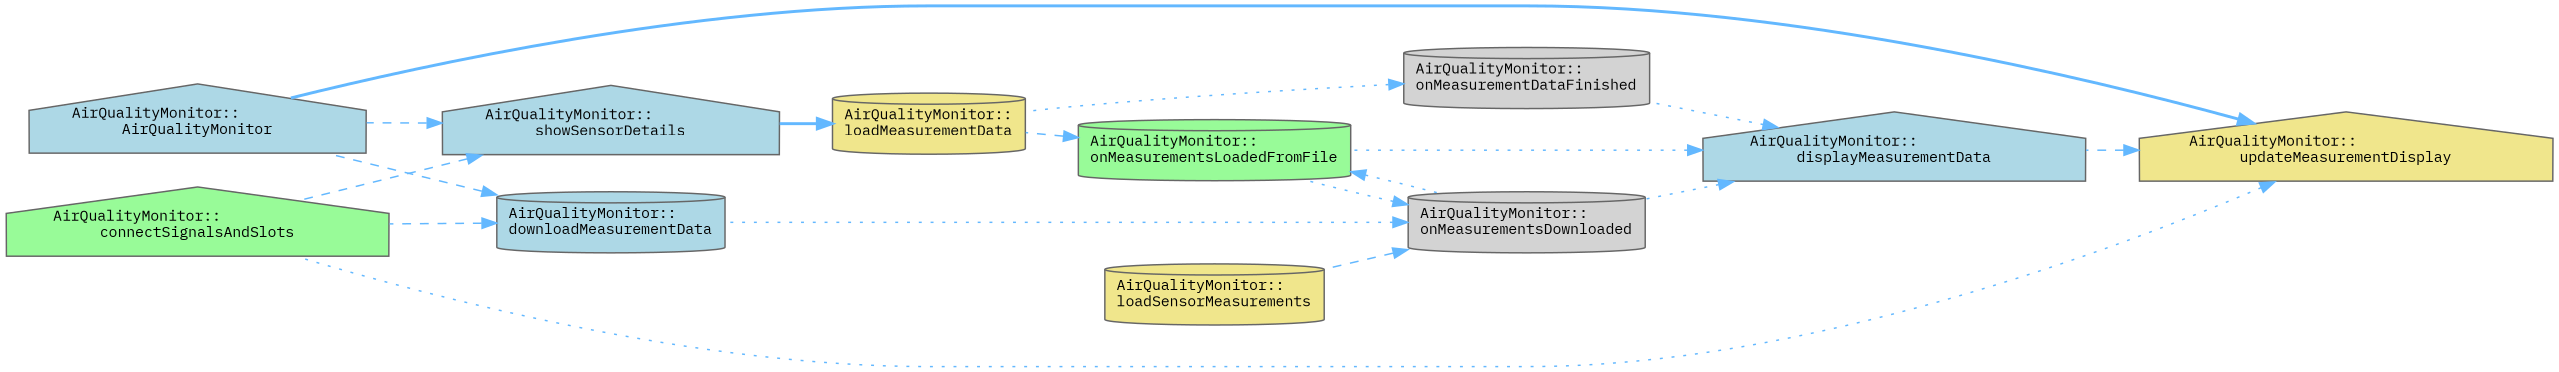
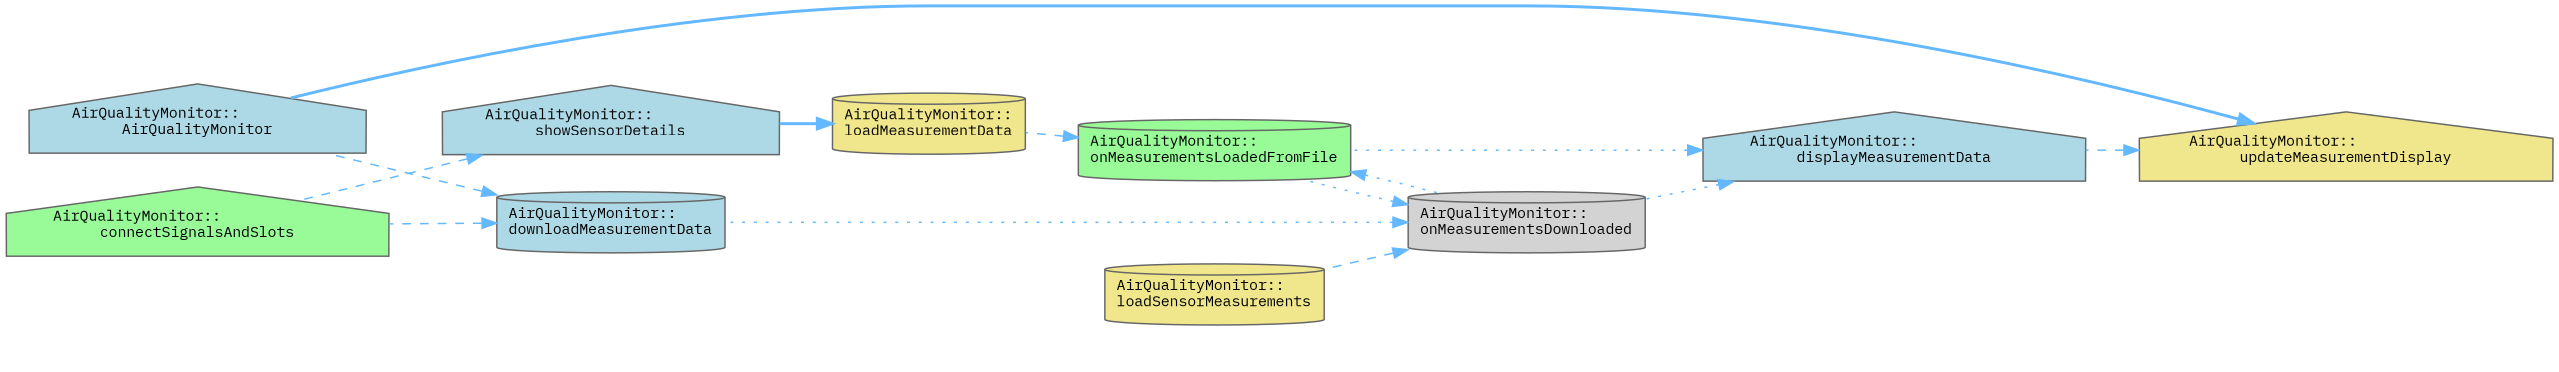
(1527, 78) -> none
(397, 123) -> none
(1287, 367) -> none
